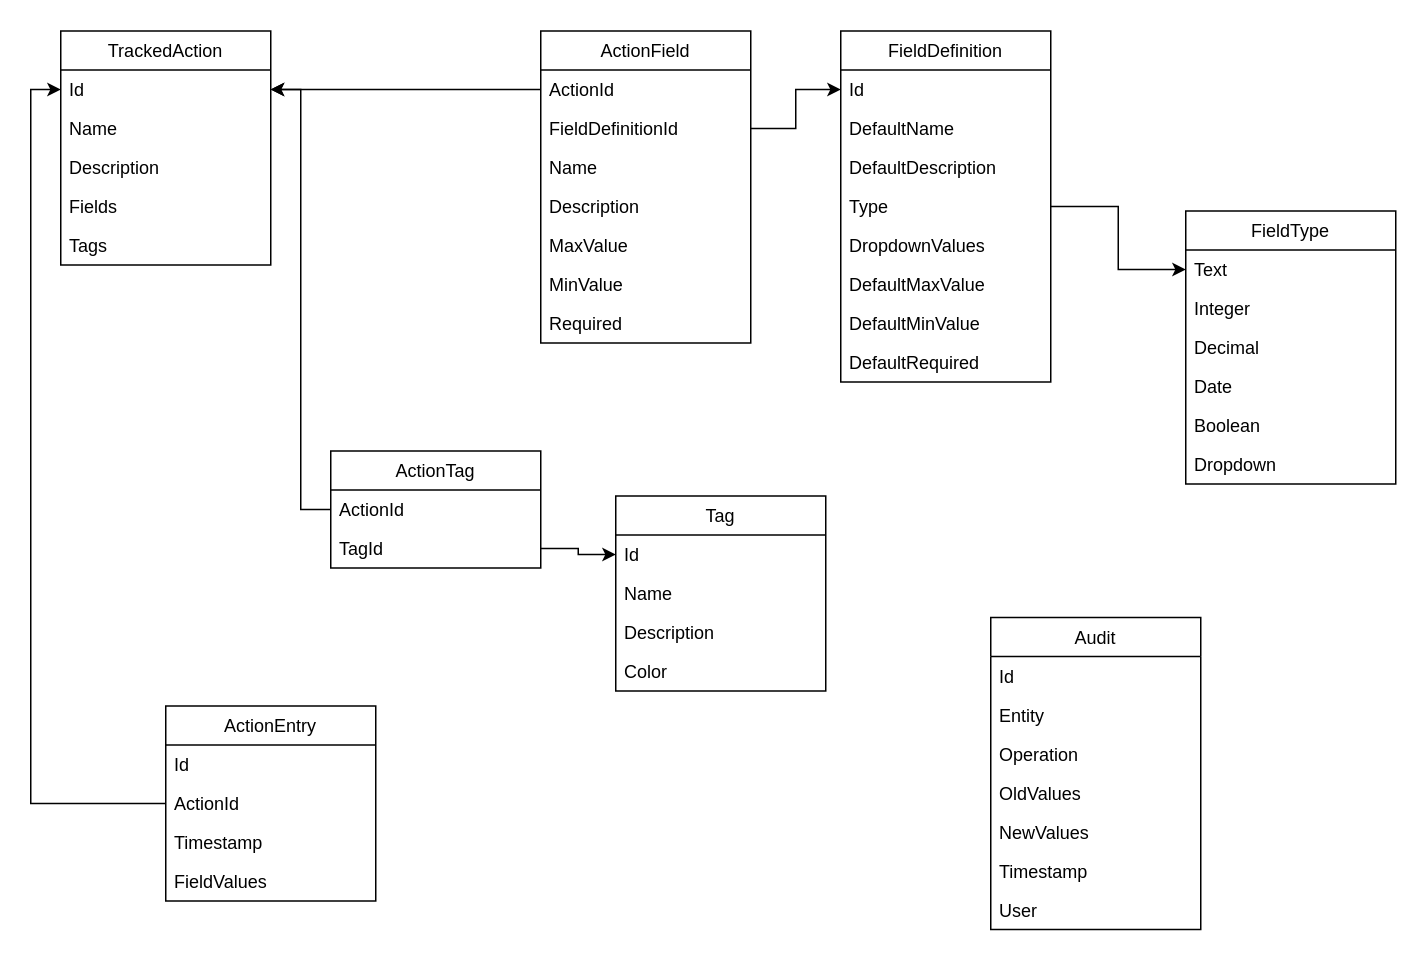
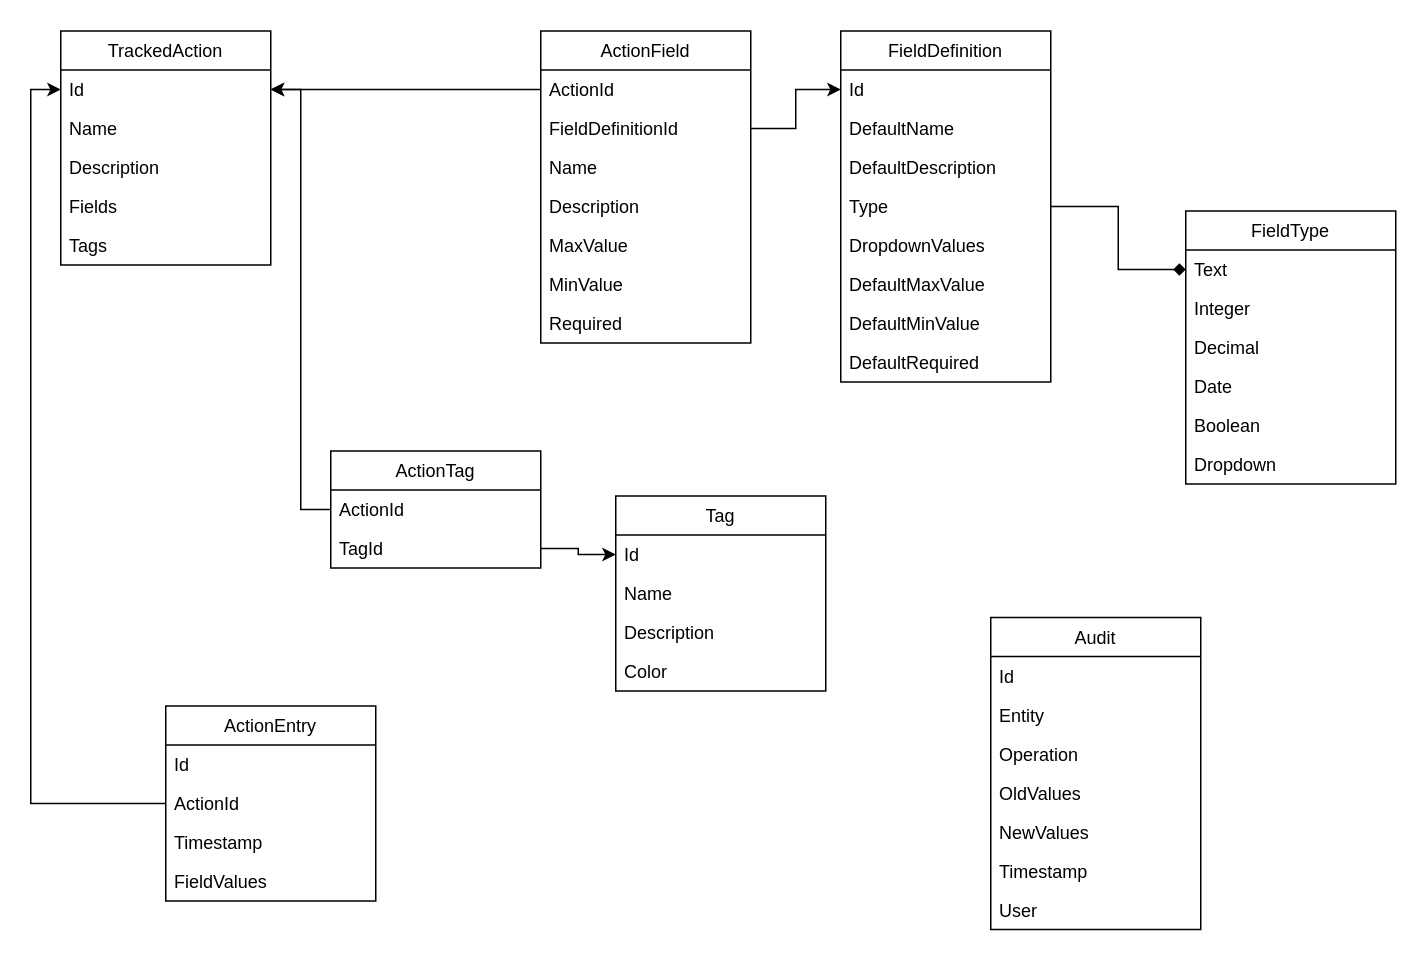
(1174, 269) -> (1173, 269)
